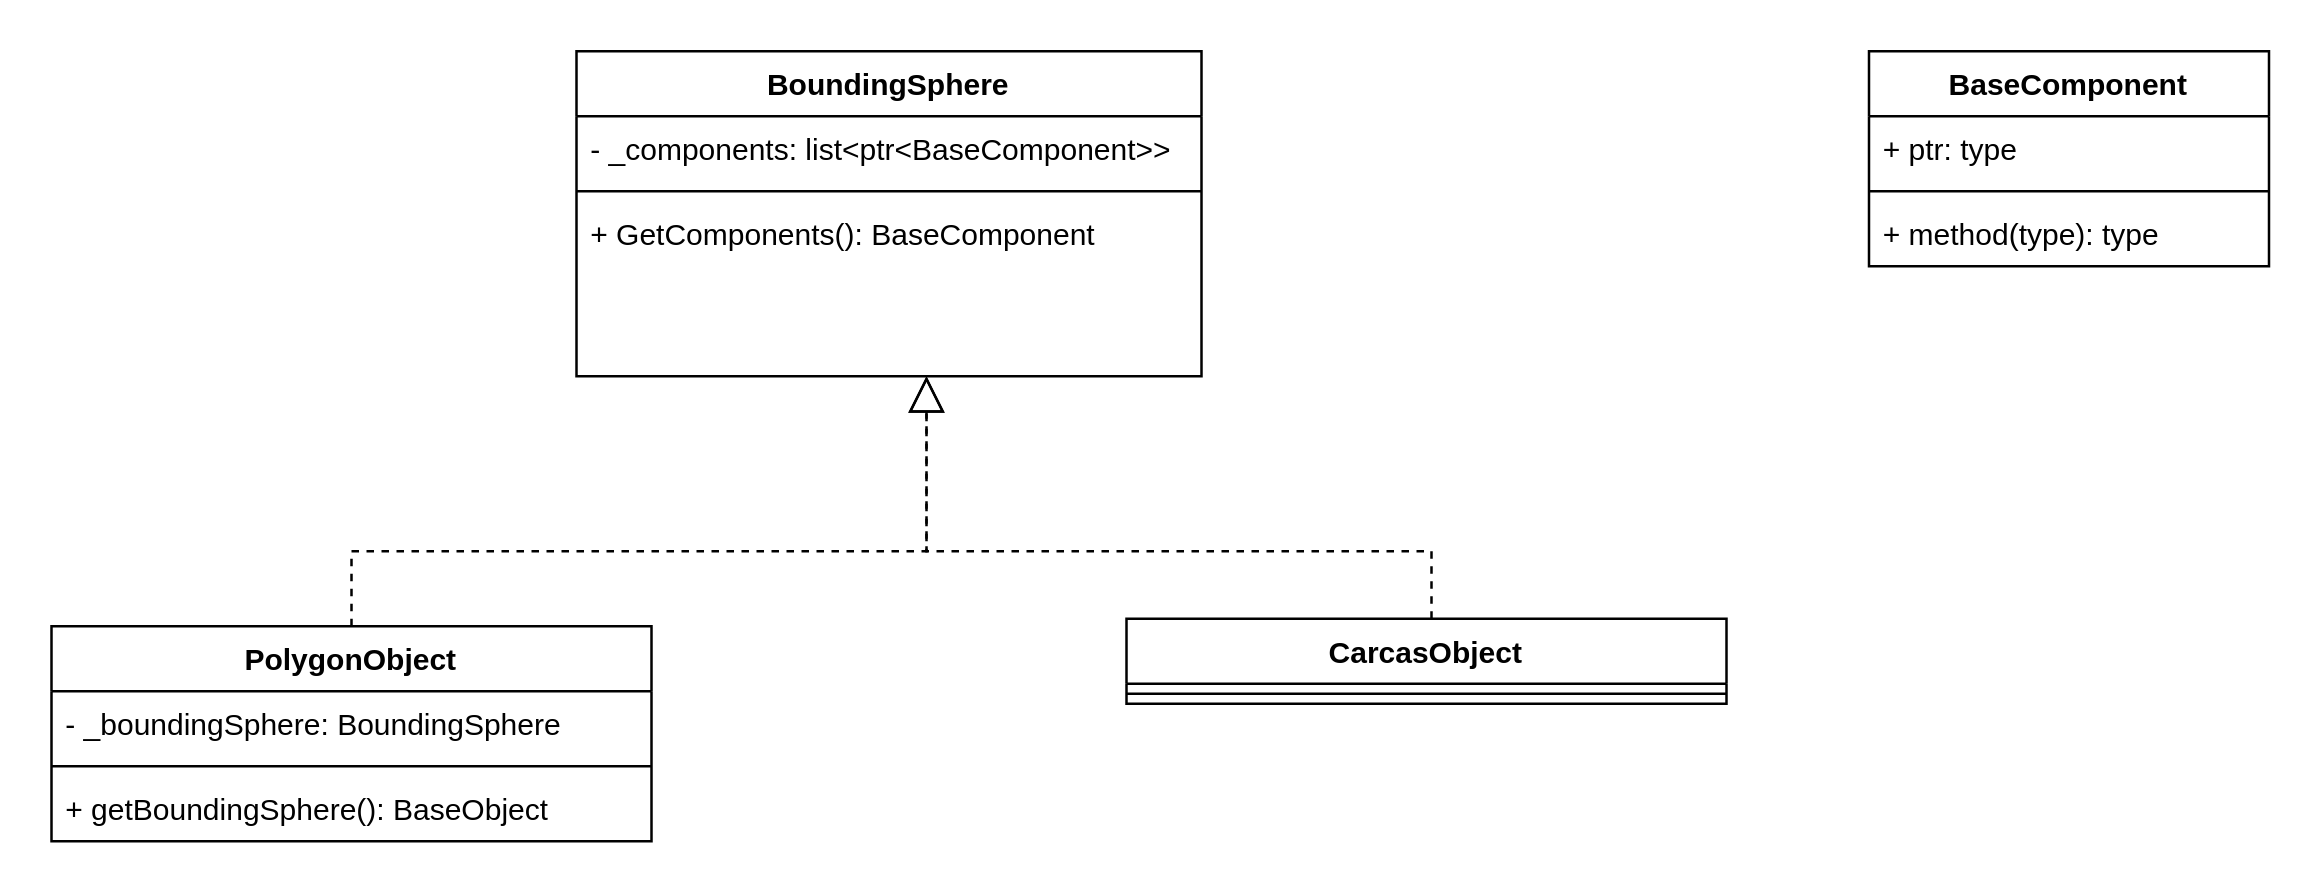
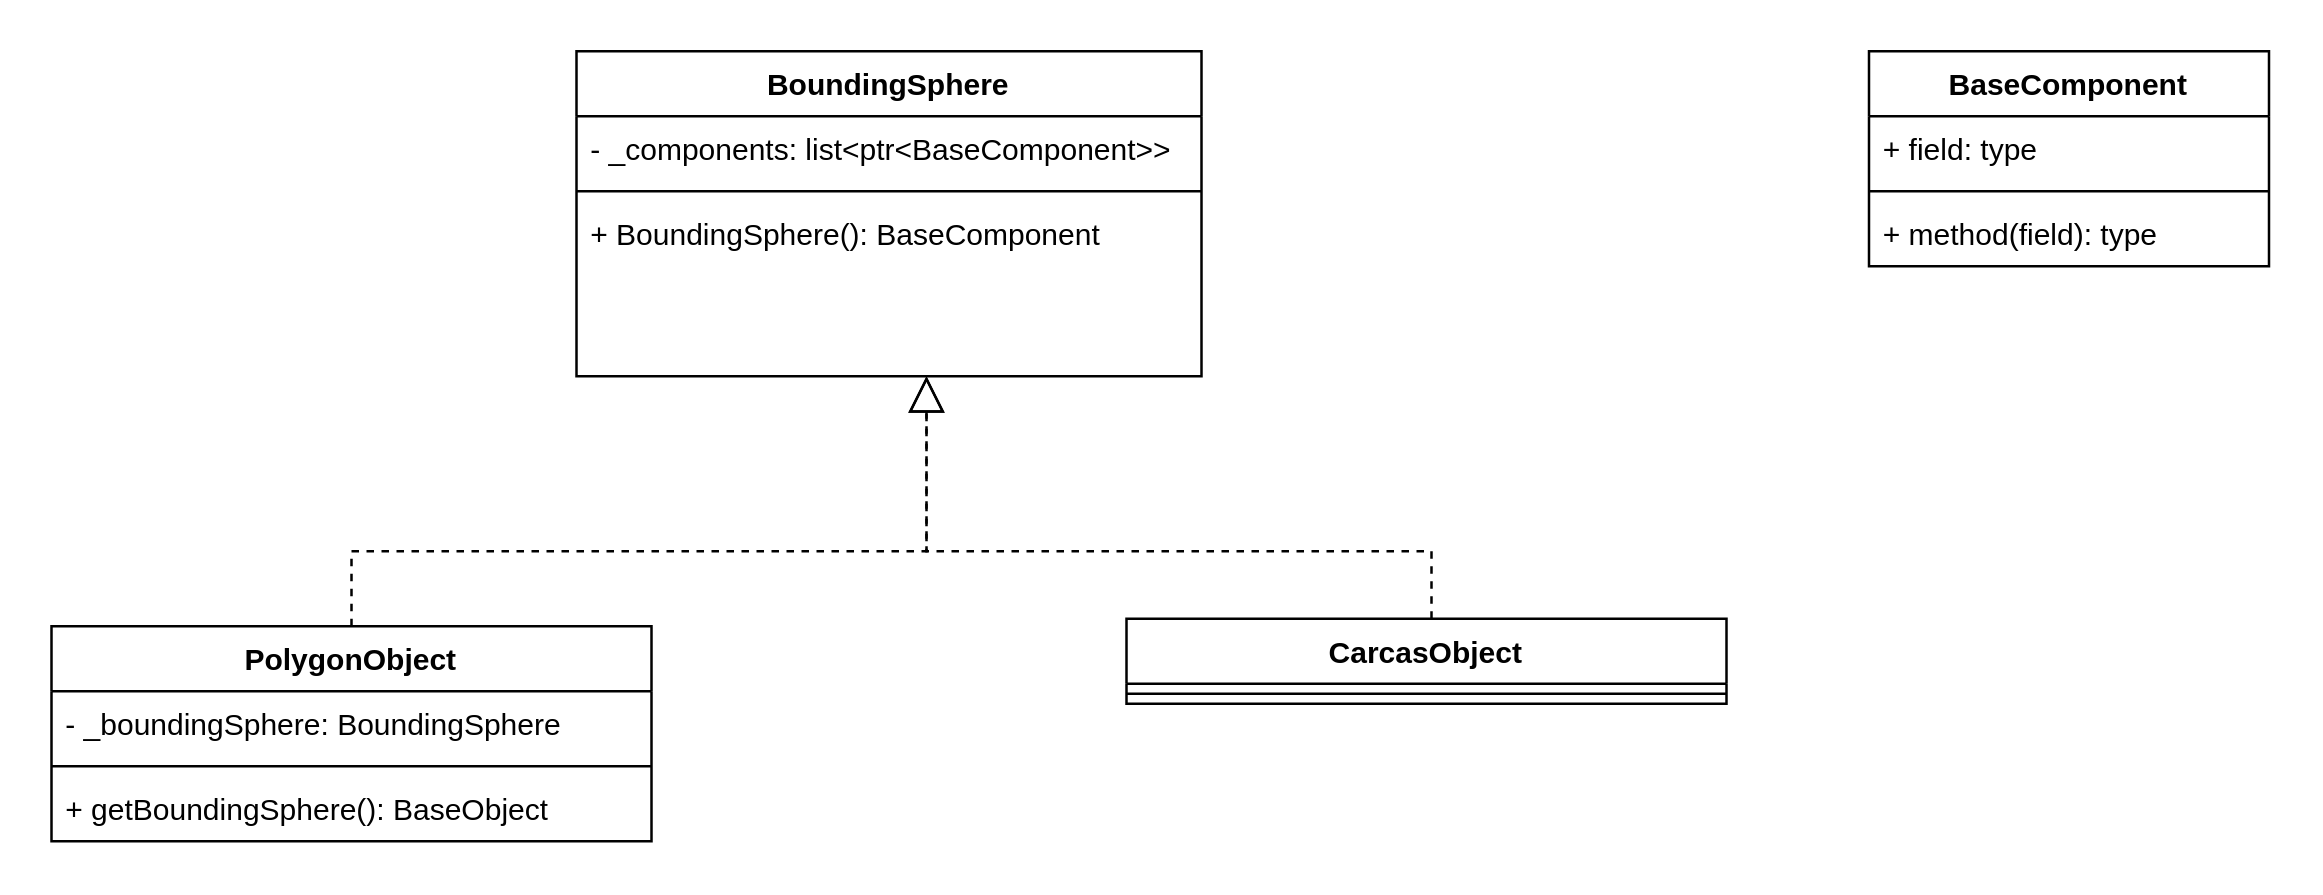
(1964, 152) -> (1973, 152)
(848, 237) -> (853, 237)
(2040, 237) -> (2041, 237)
